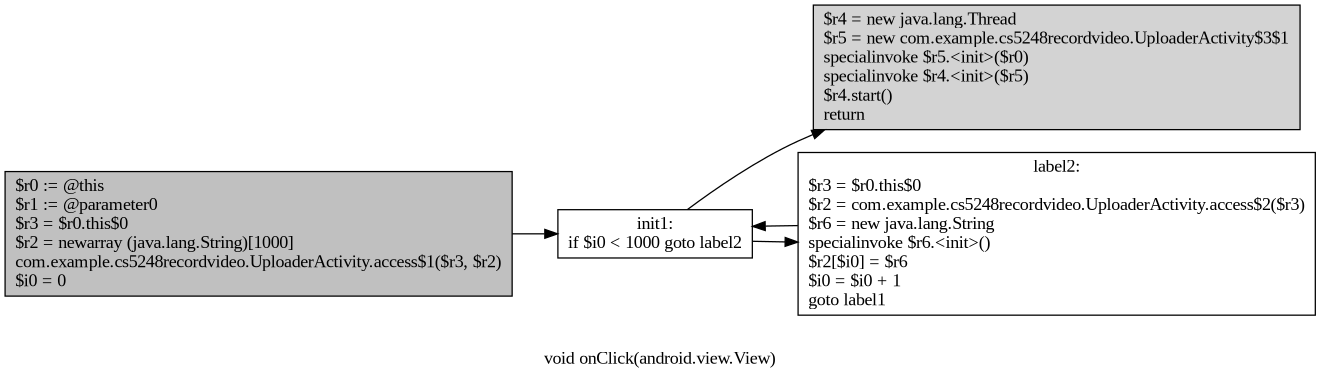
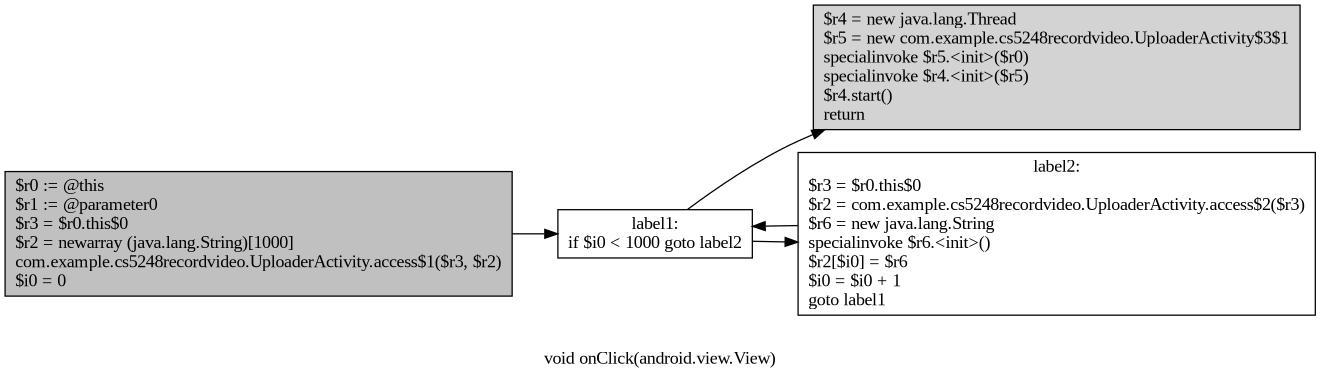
(655, 234) -> (655, 234)
